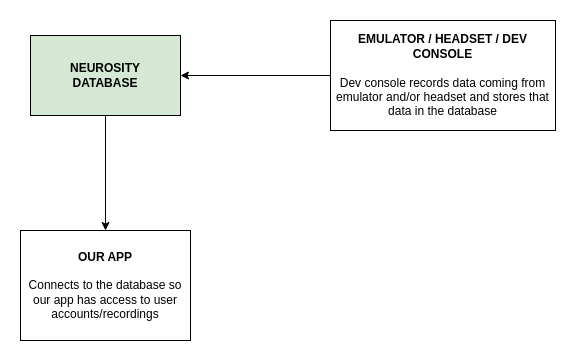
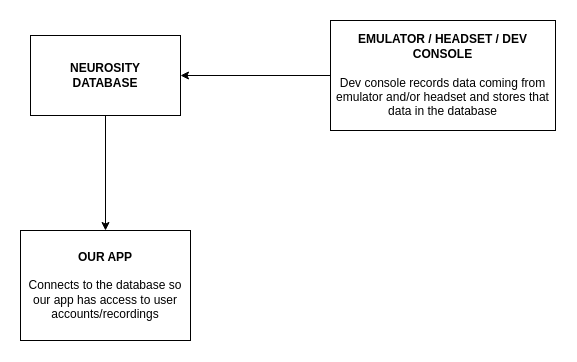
(106, 76) -> (106, 76)
